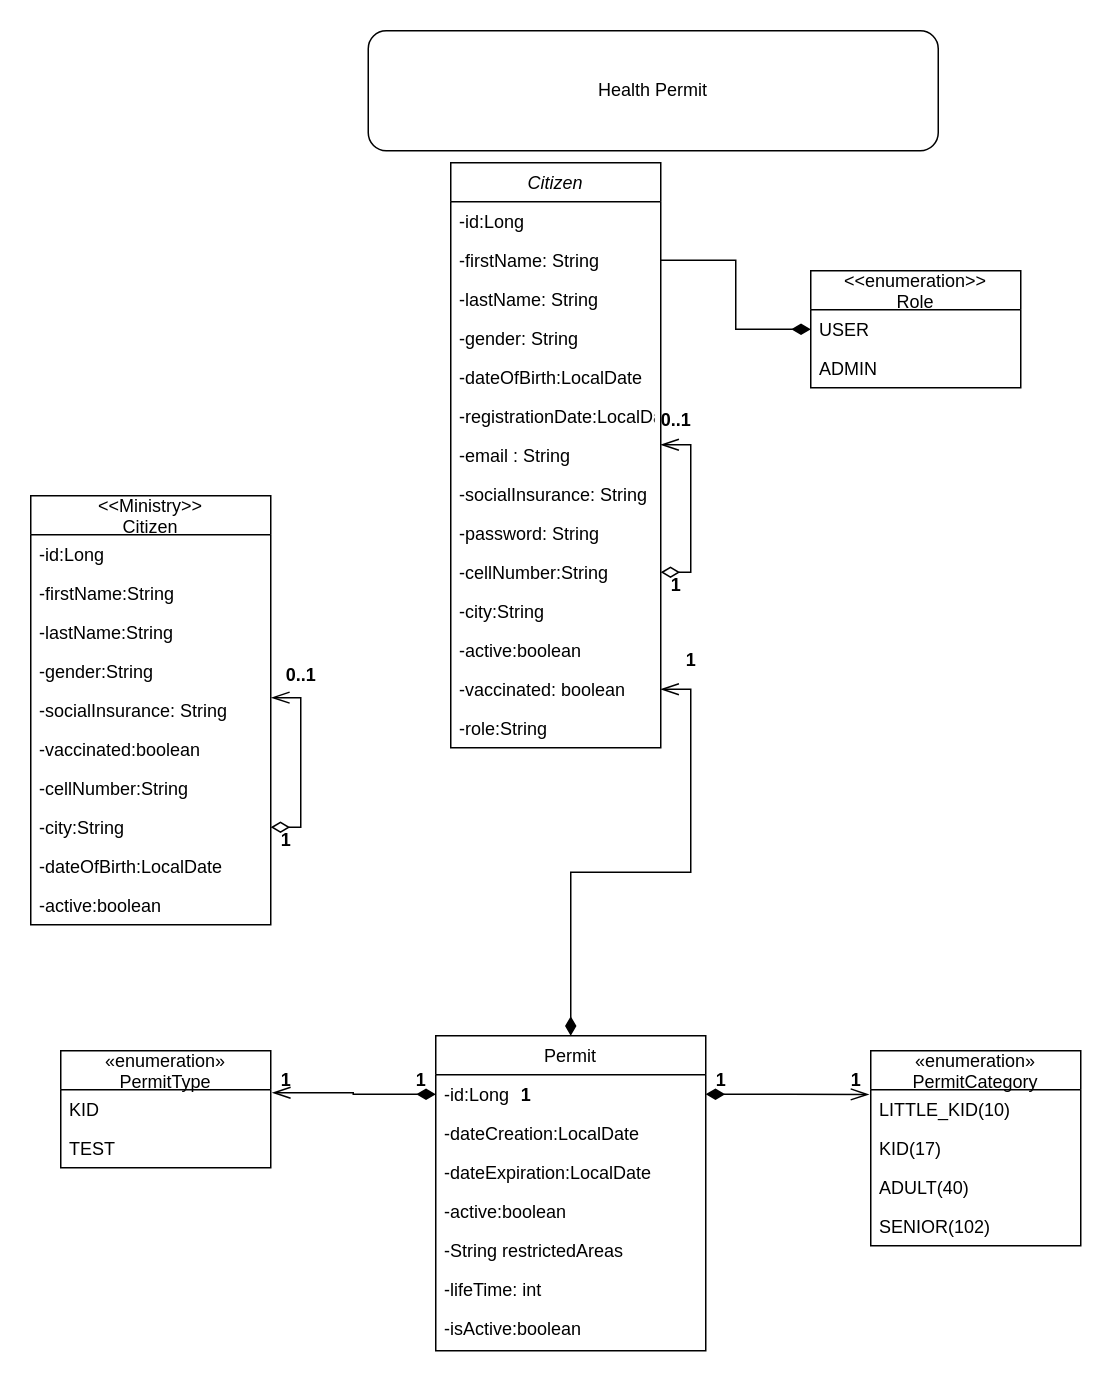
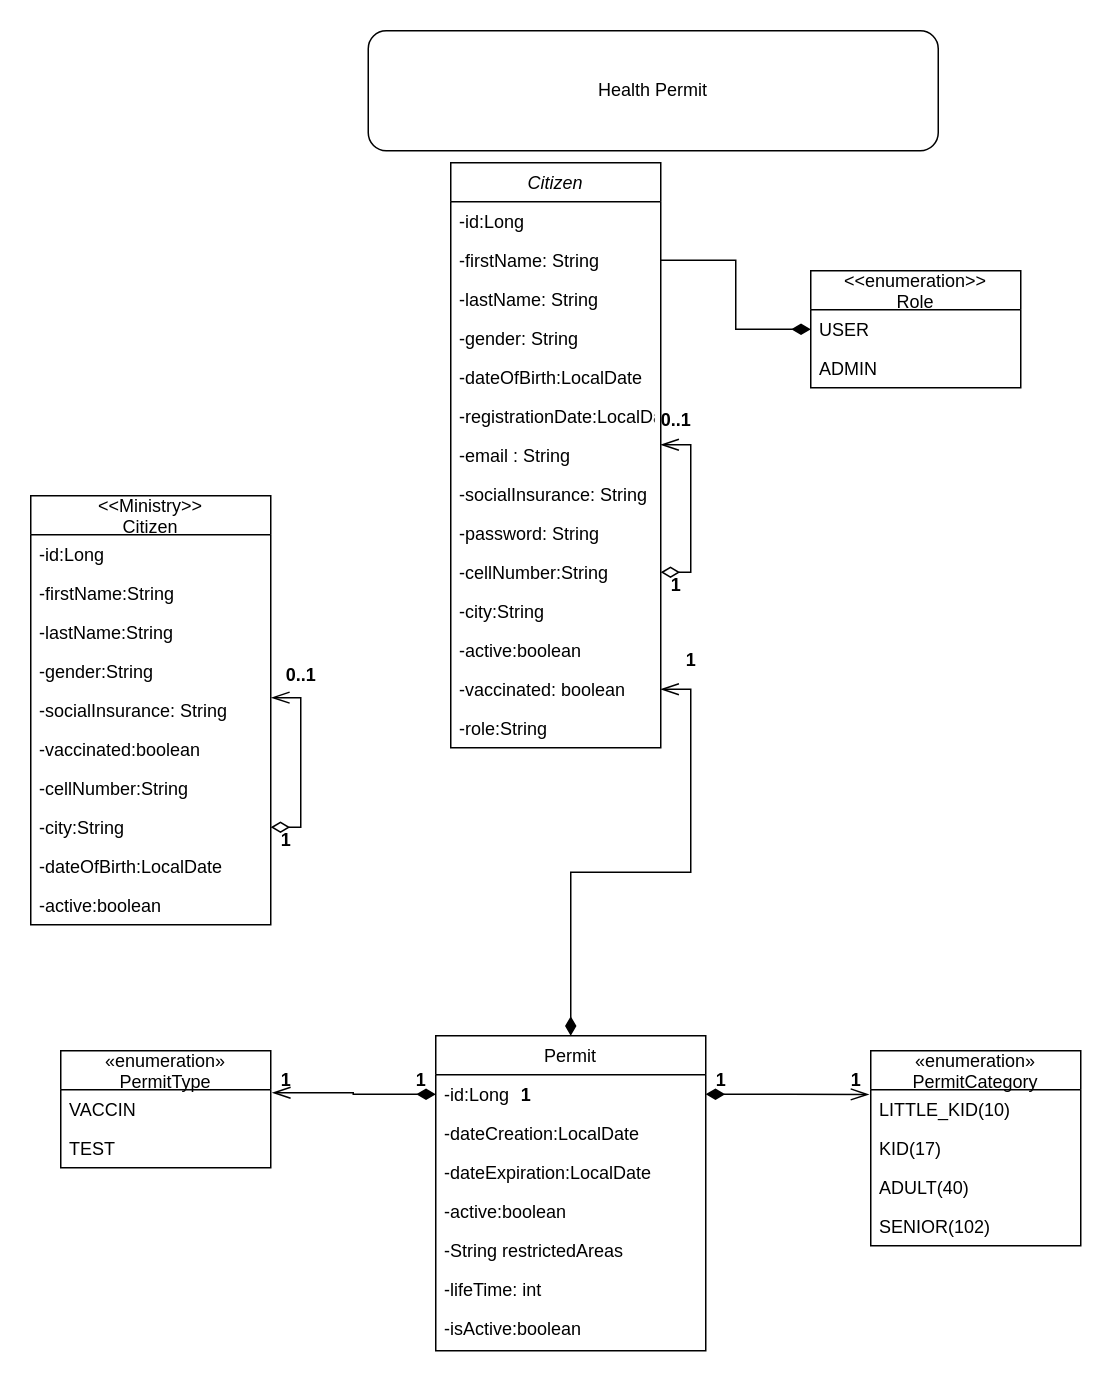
(84, 1110) -> (99, 1110)
